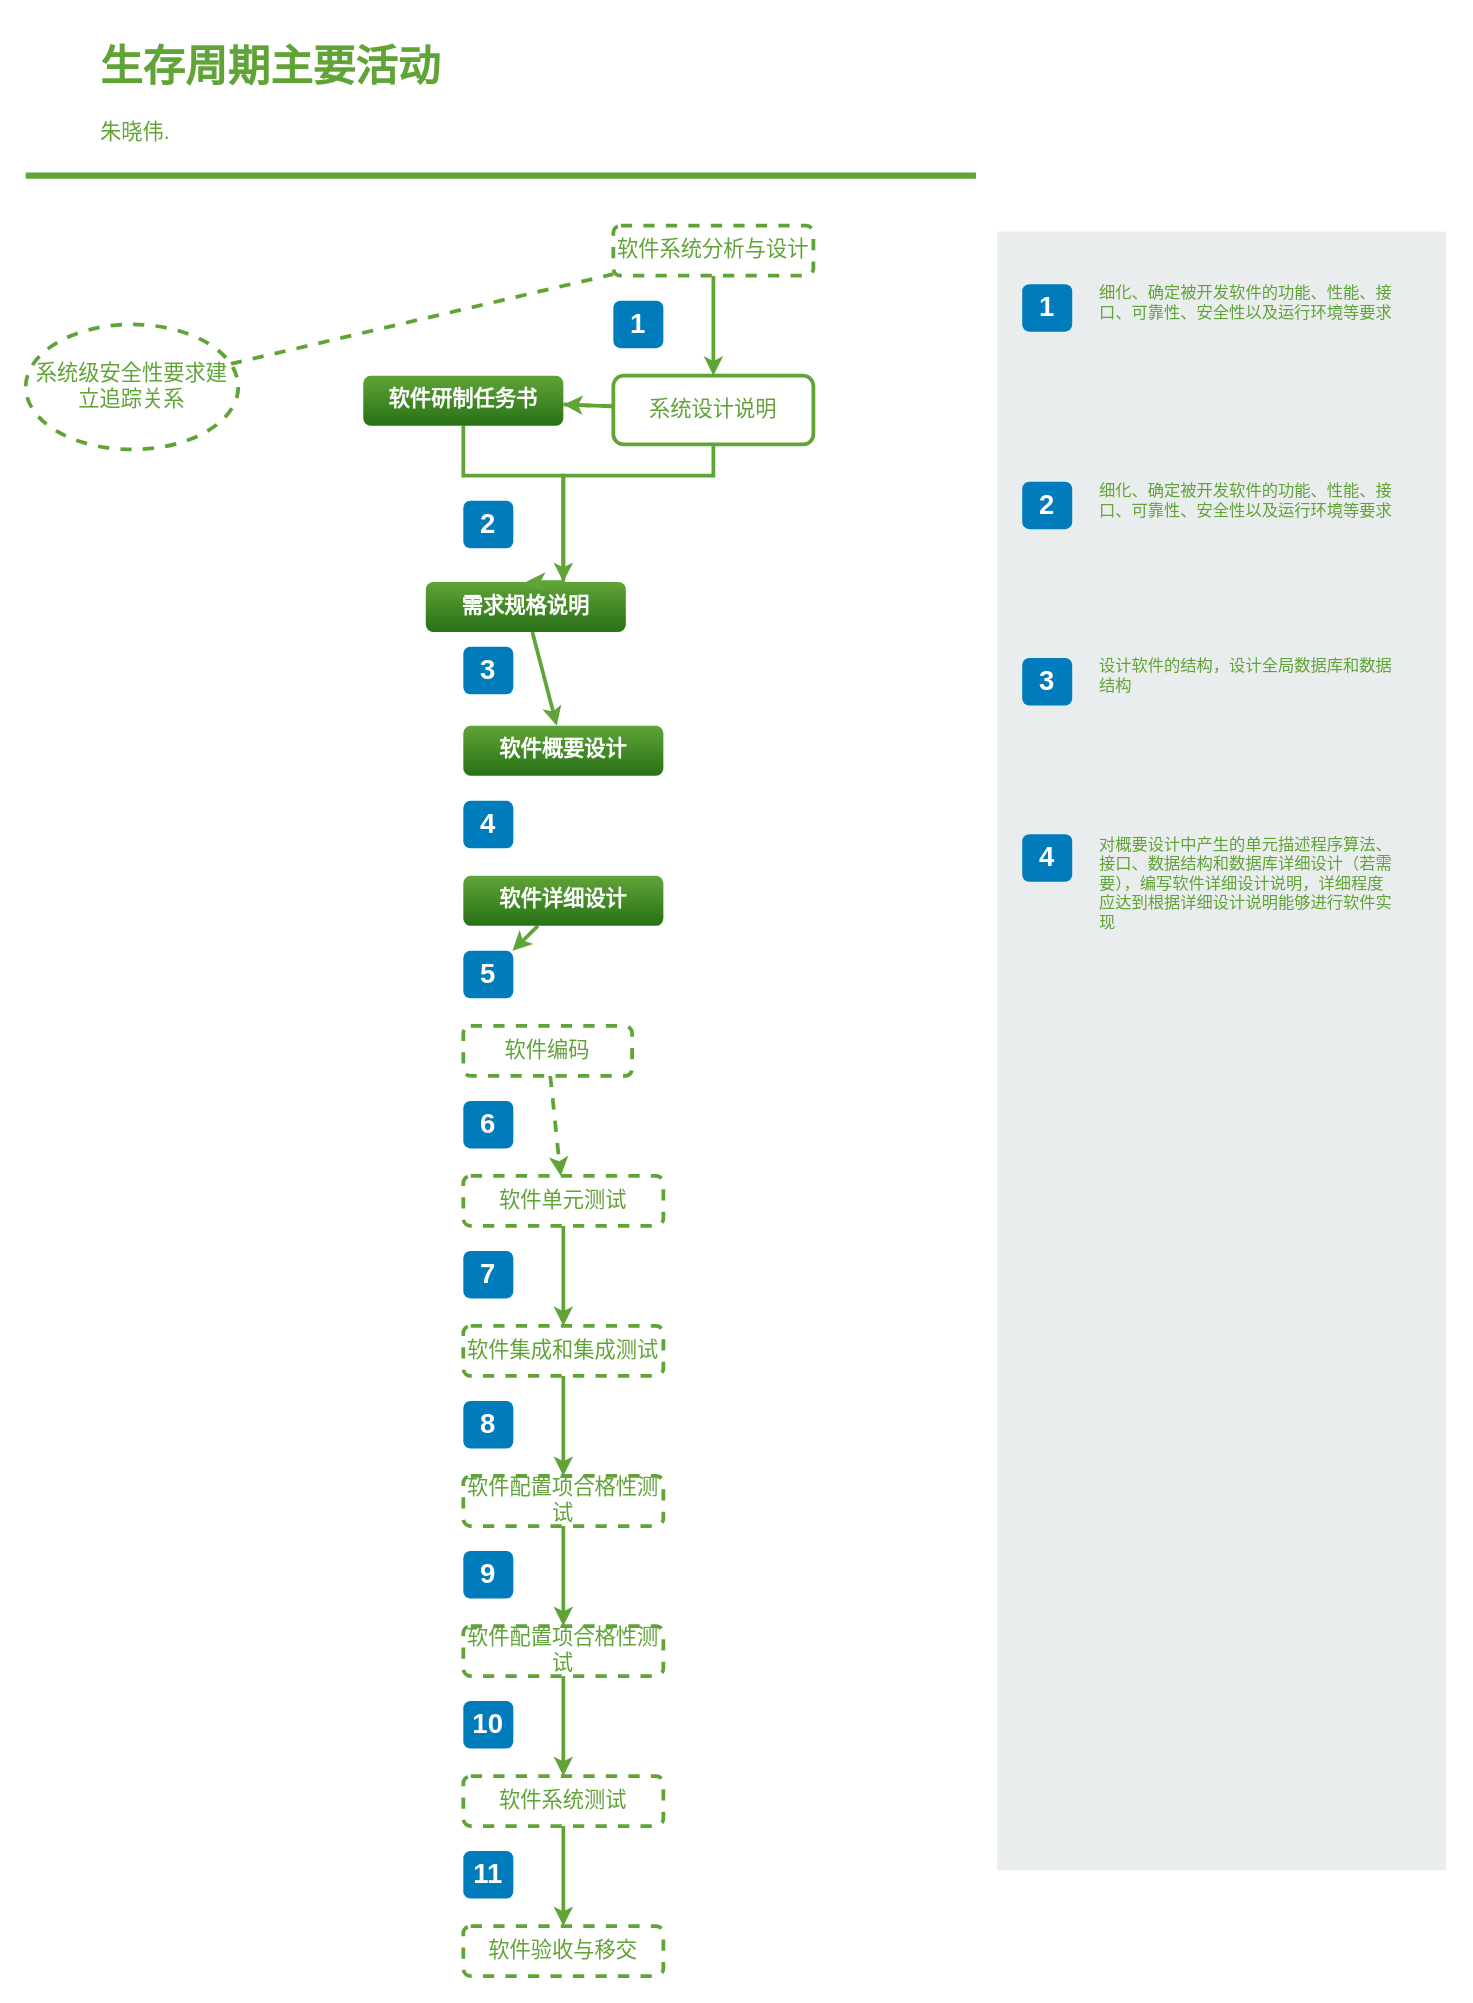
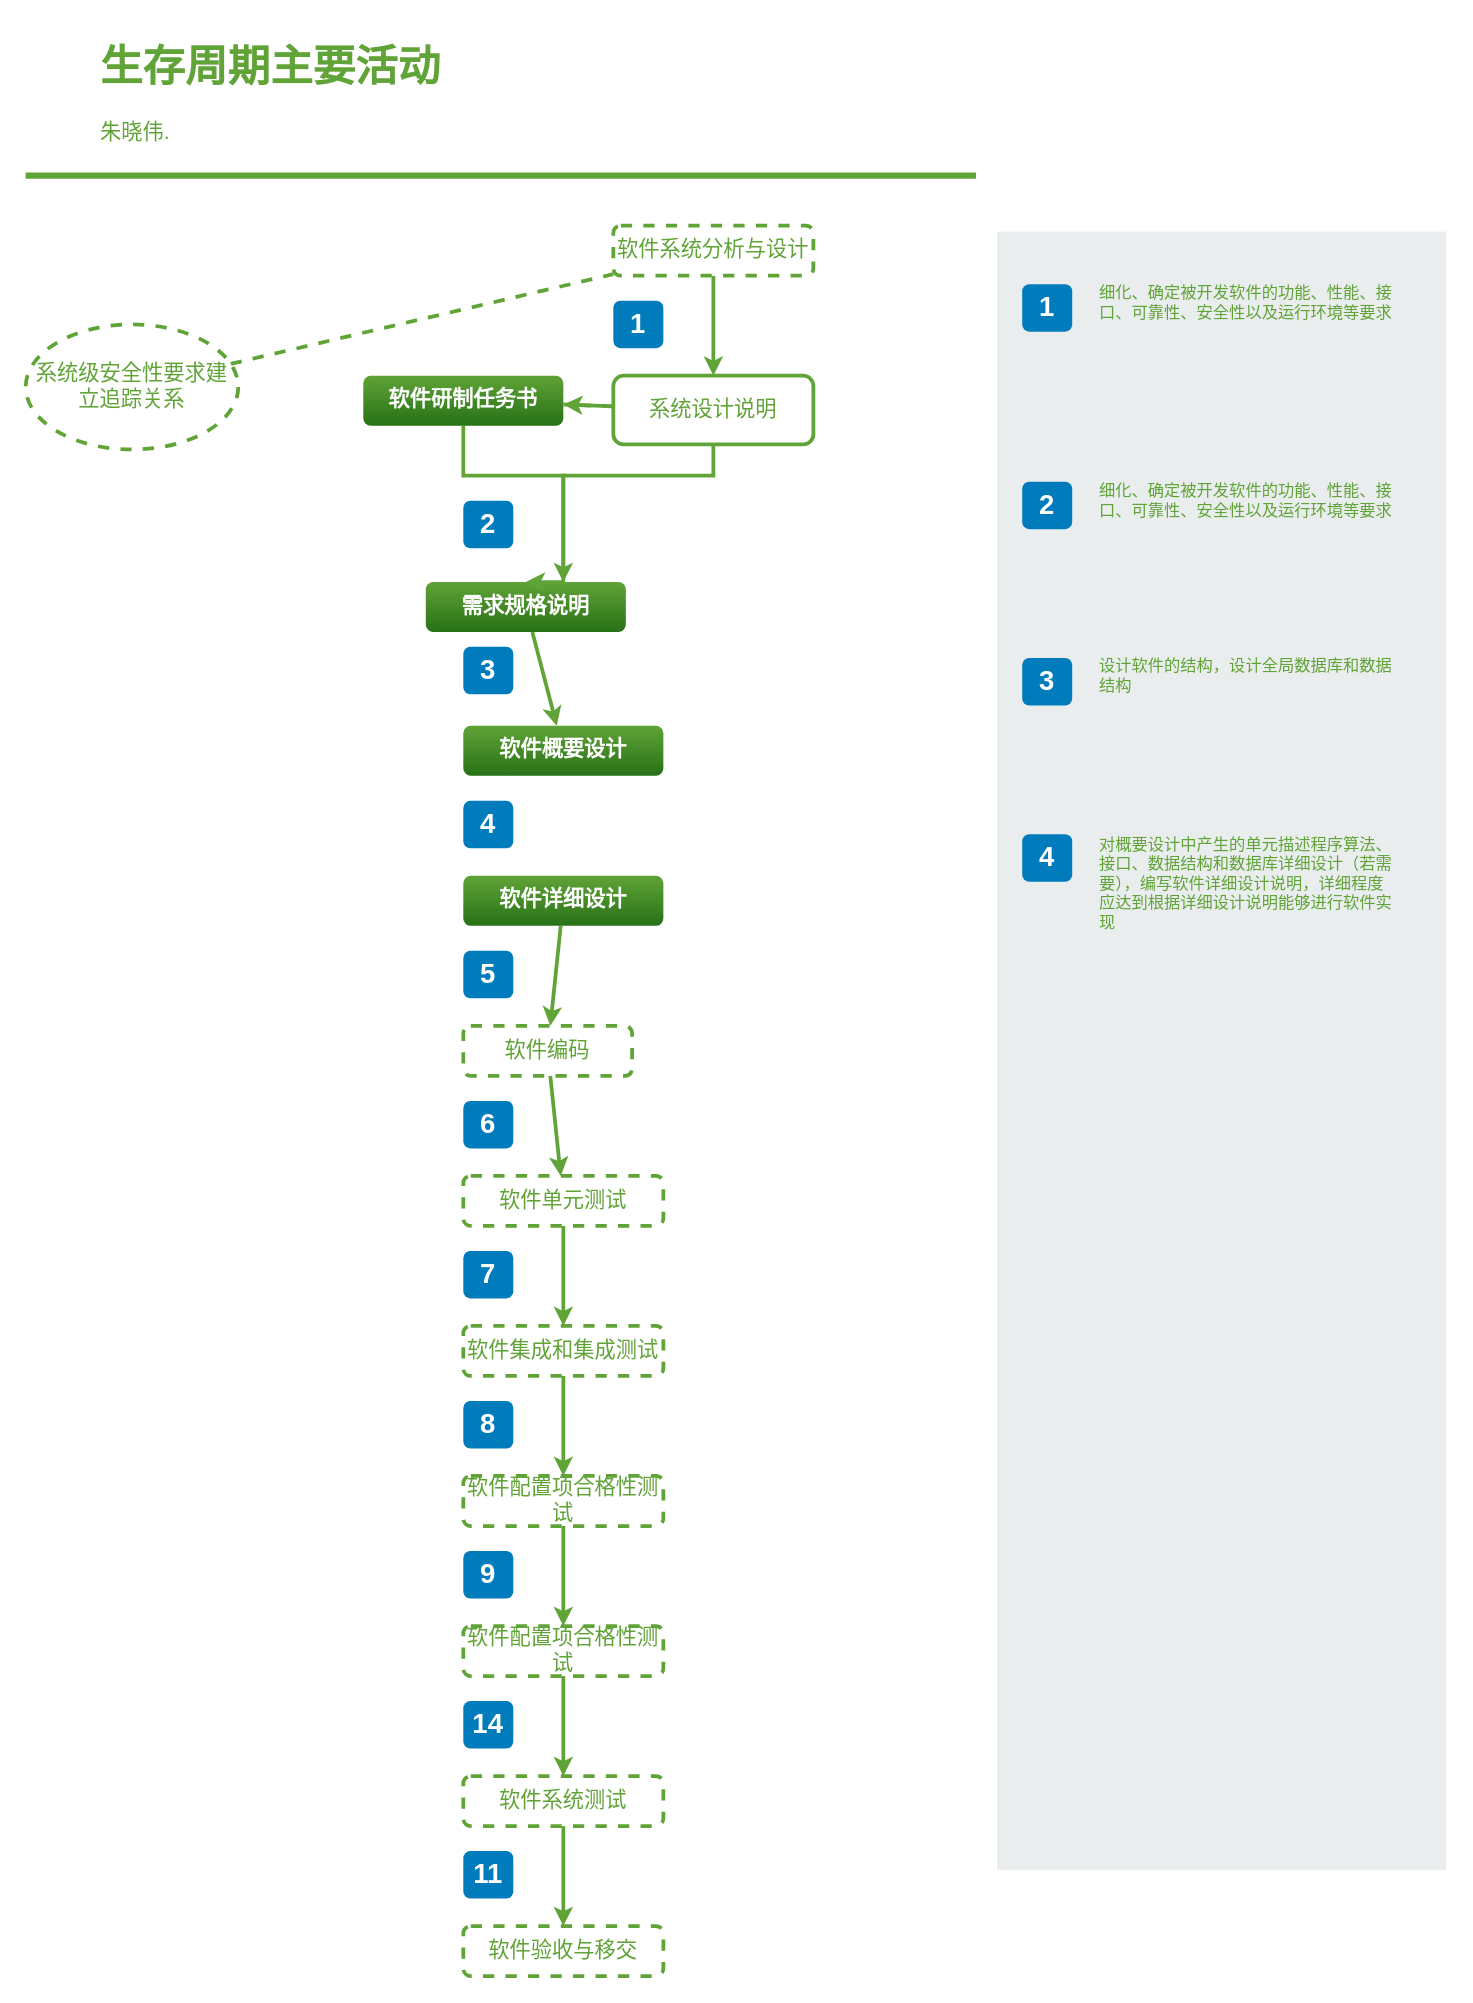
(530, 933) -> (556, 969)
(554, 1114) -> (554, 1114)
(488, 1724) -> (488, 1724)
